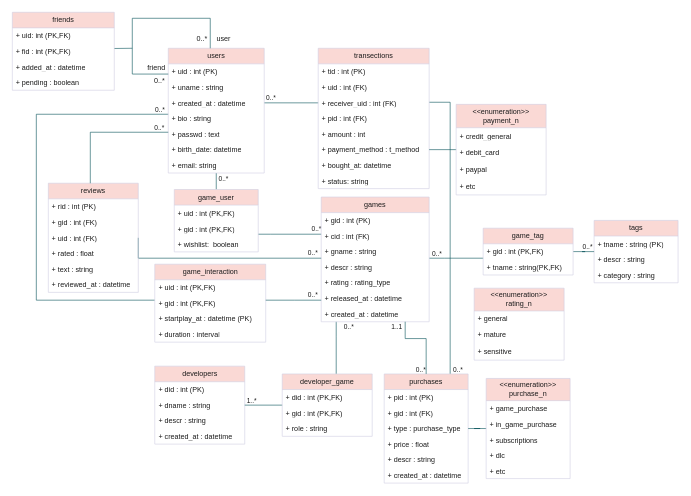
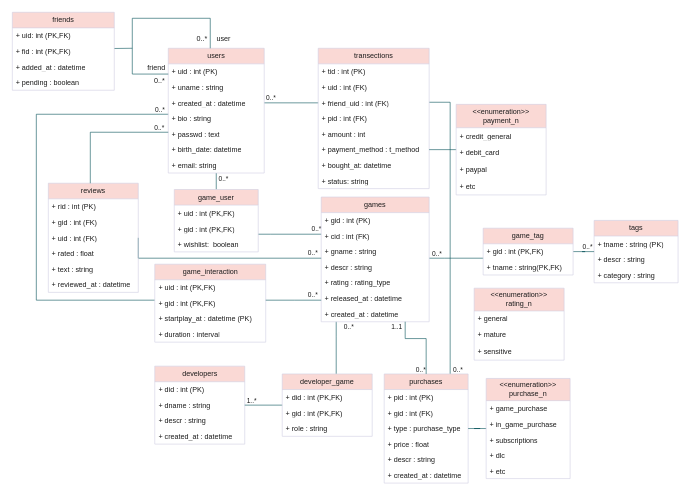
(365, 104) -> (361, 104)
